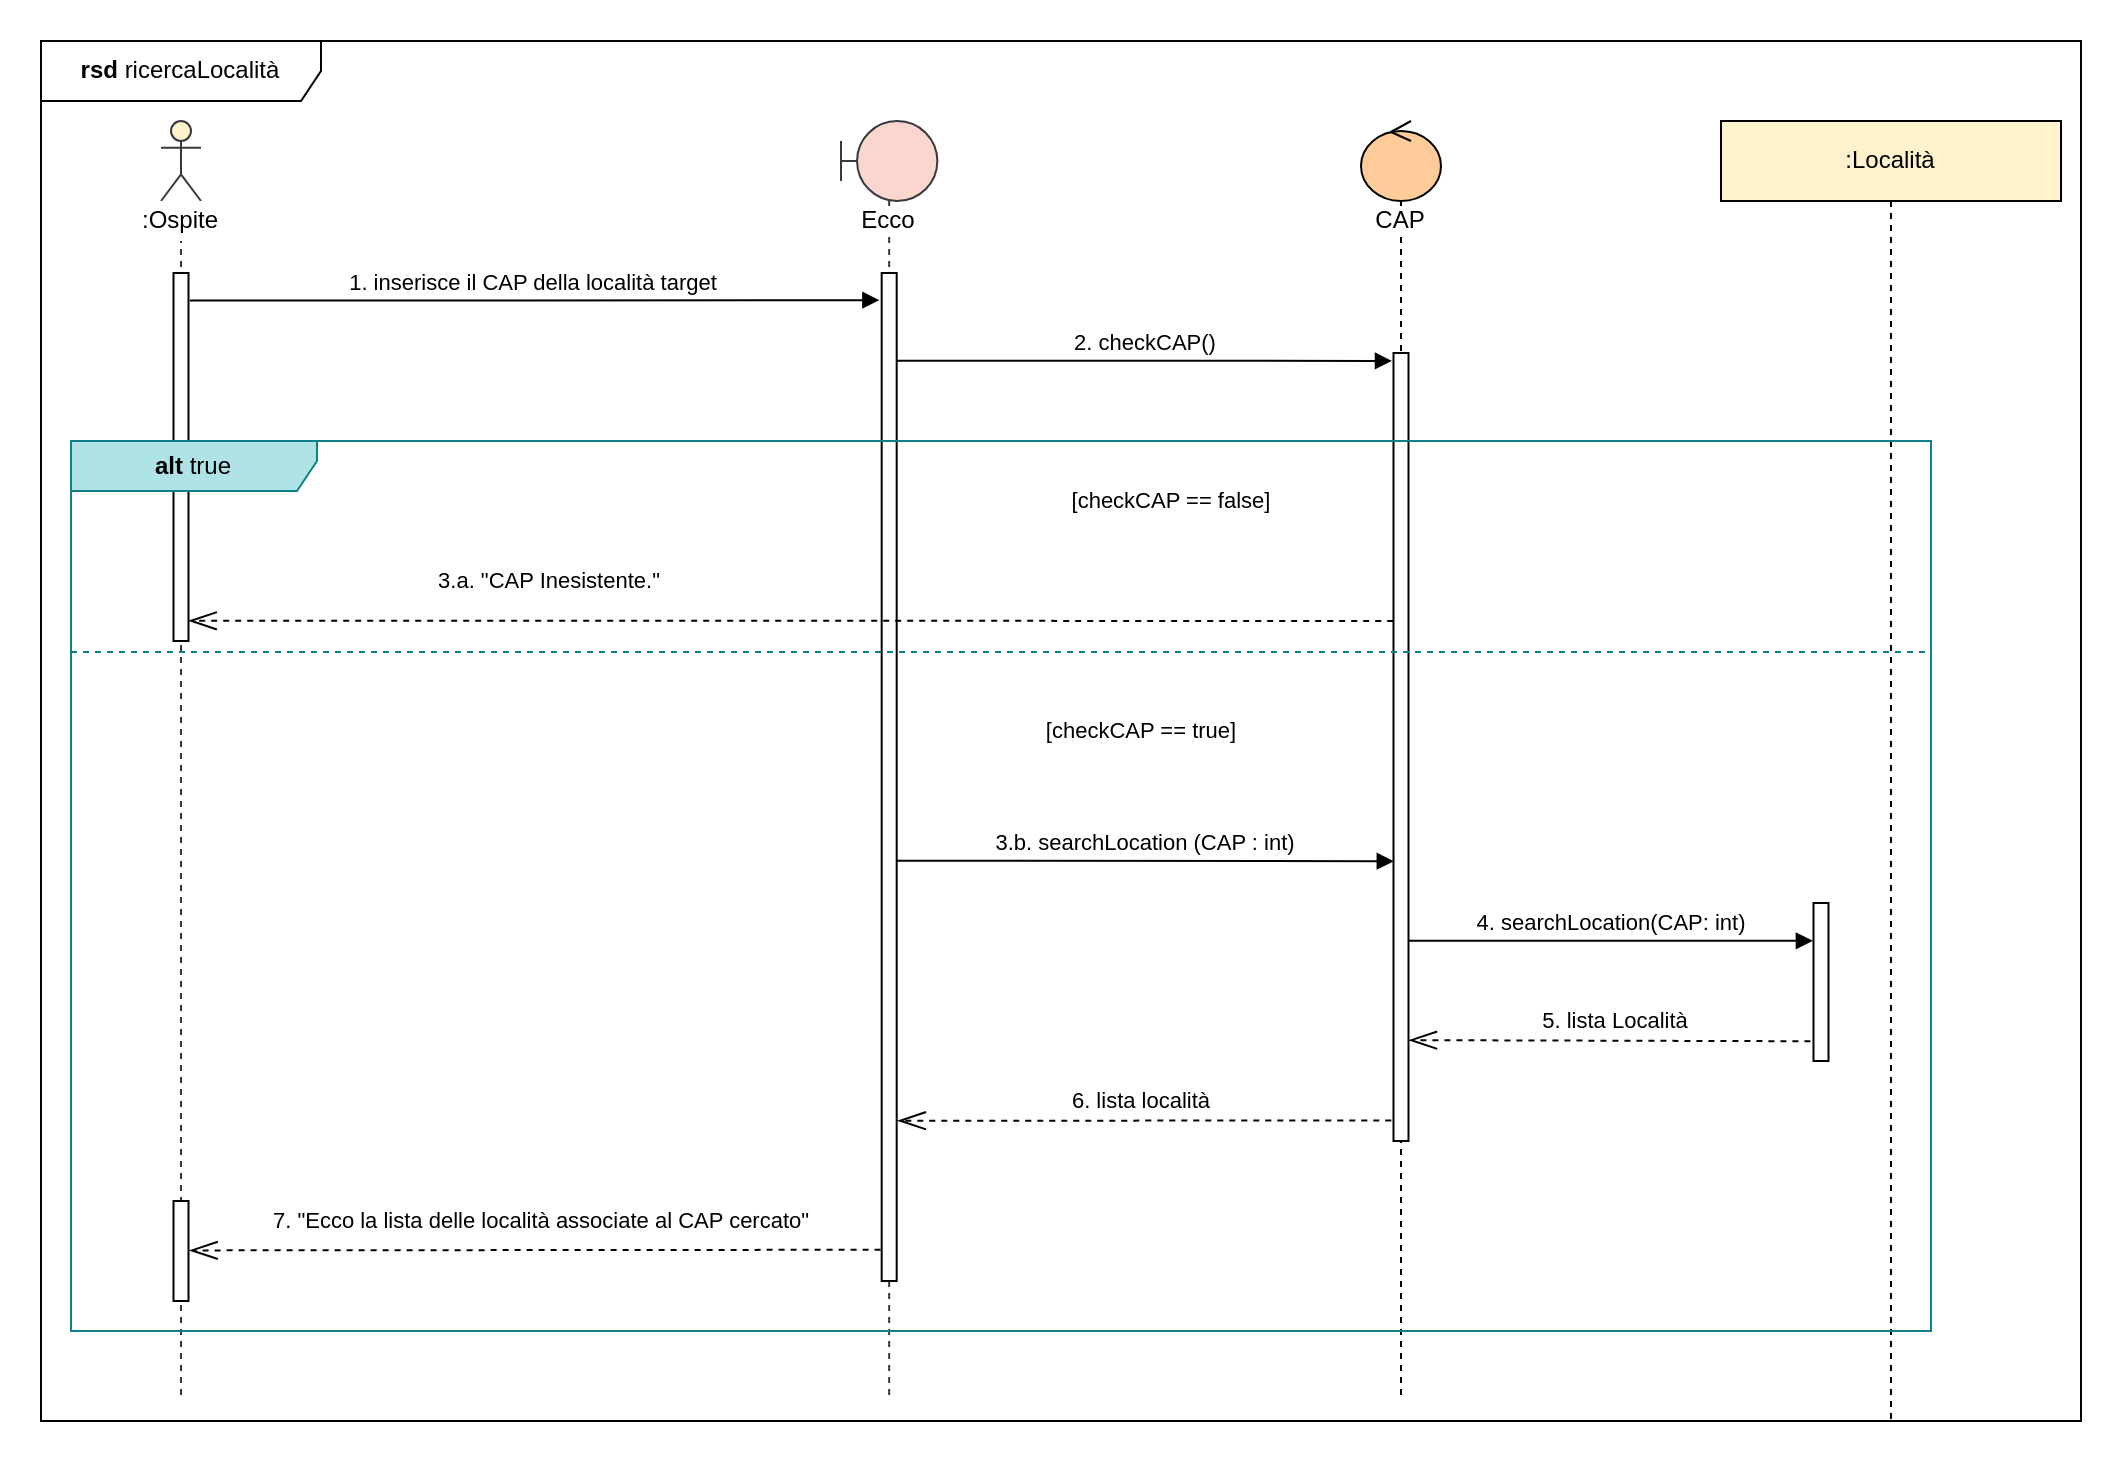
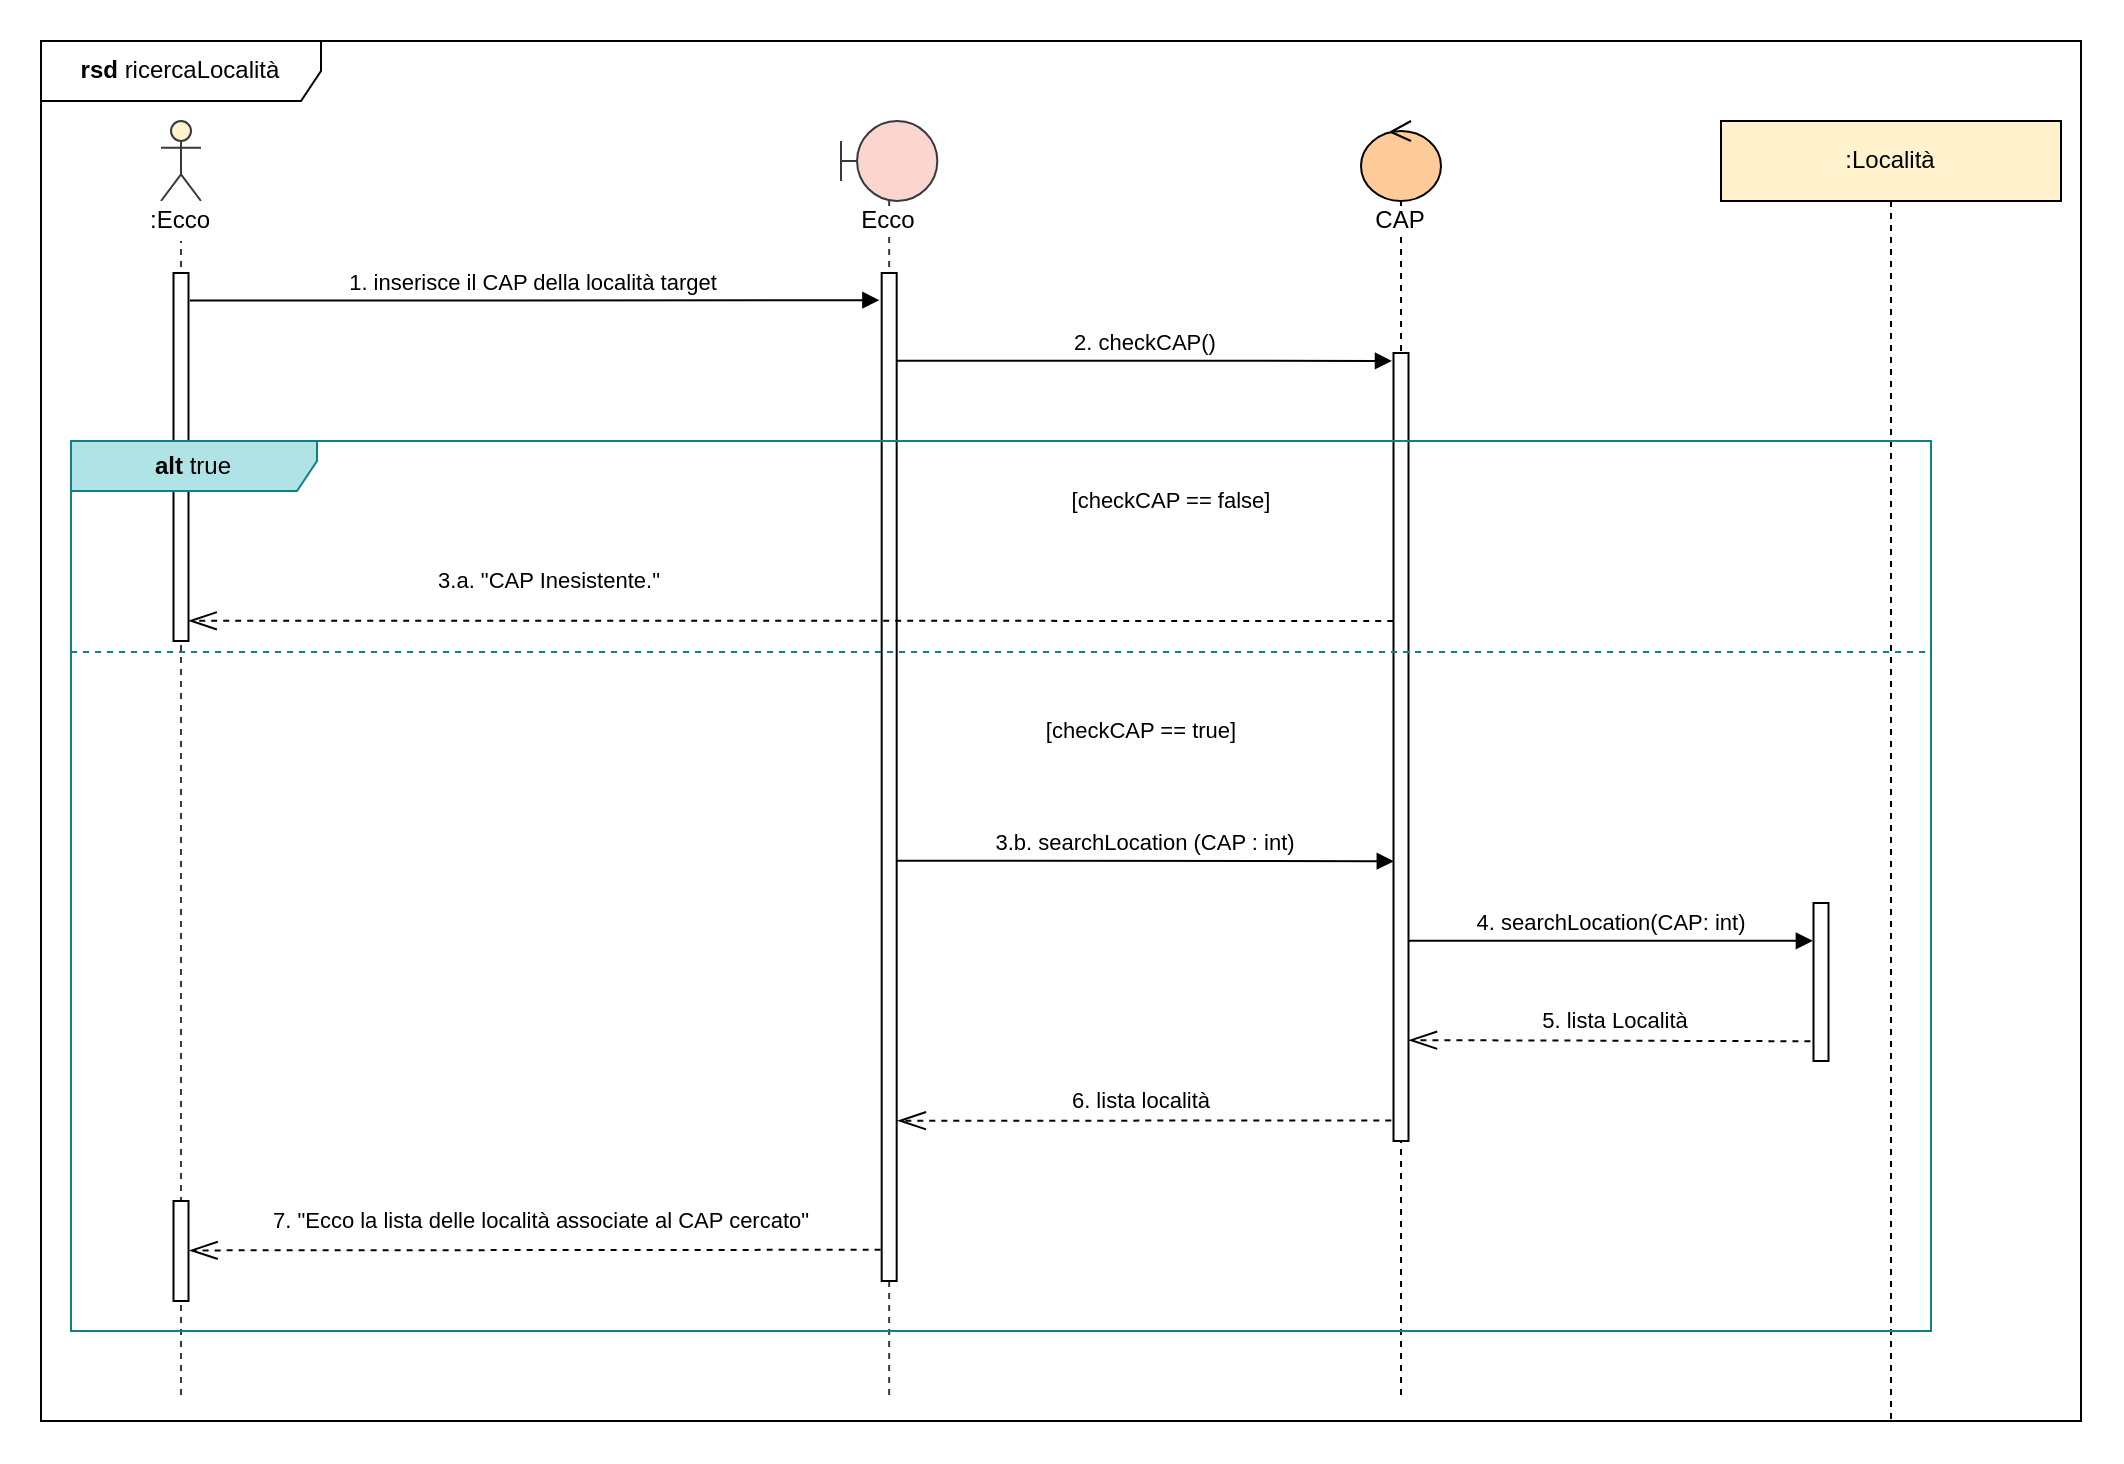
(181, 221) -> (181, 221)
